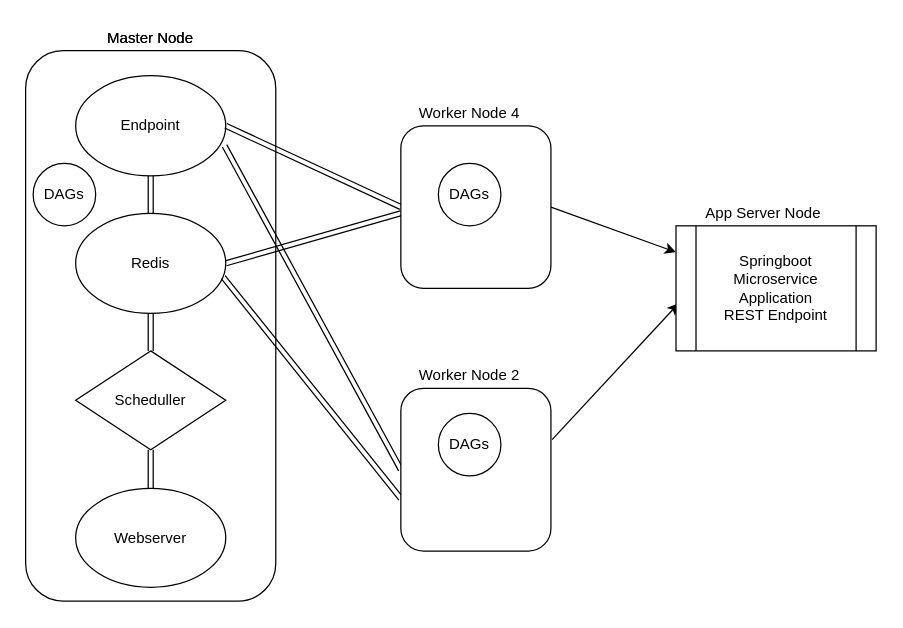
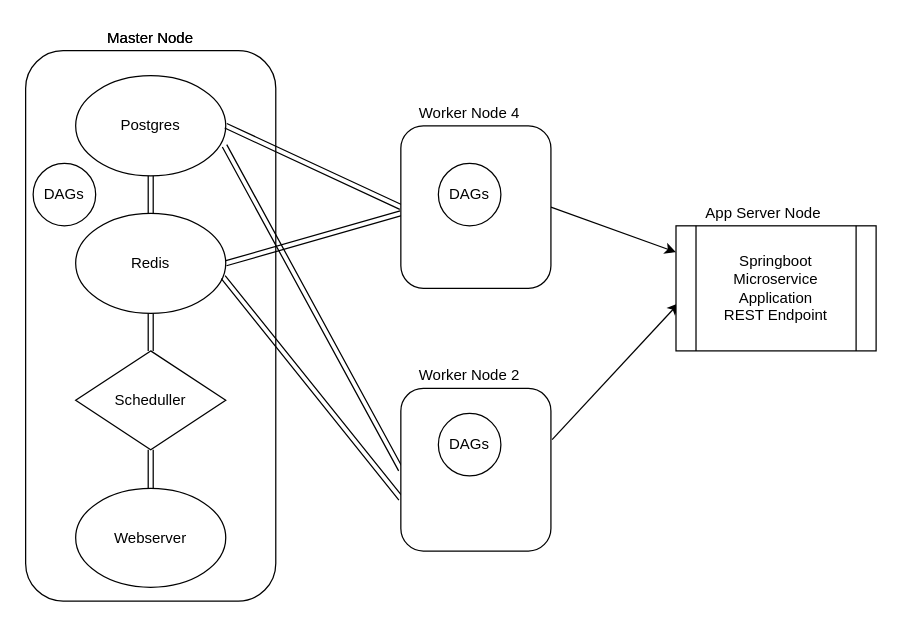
(151, 126) -> (151, 126)
